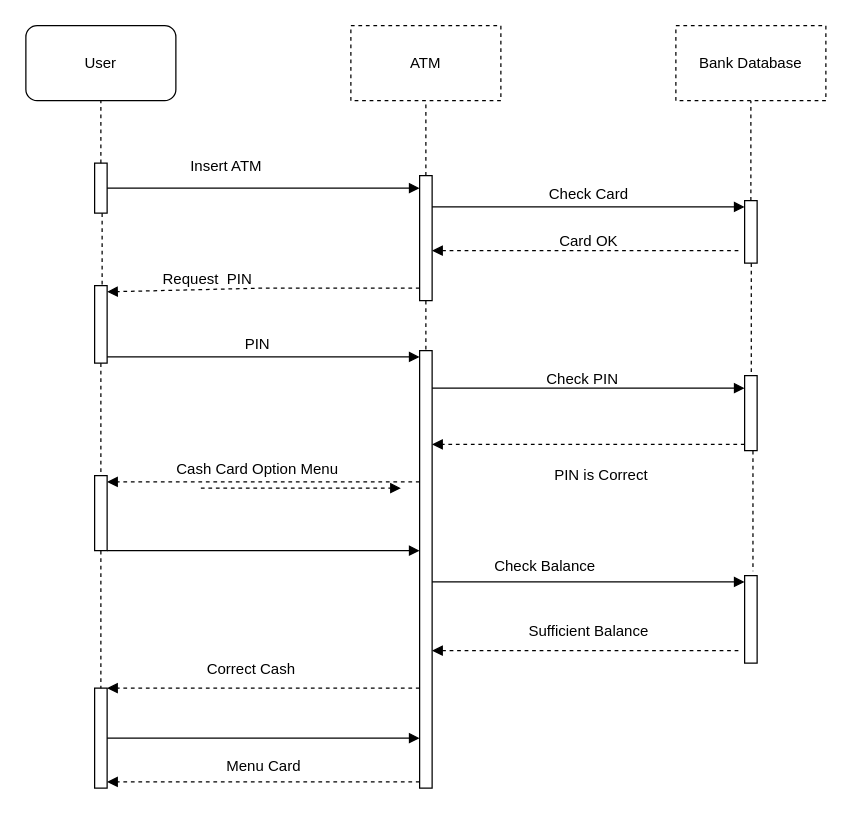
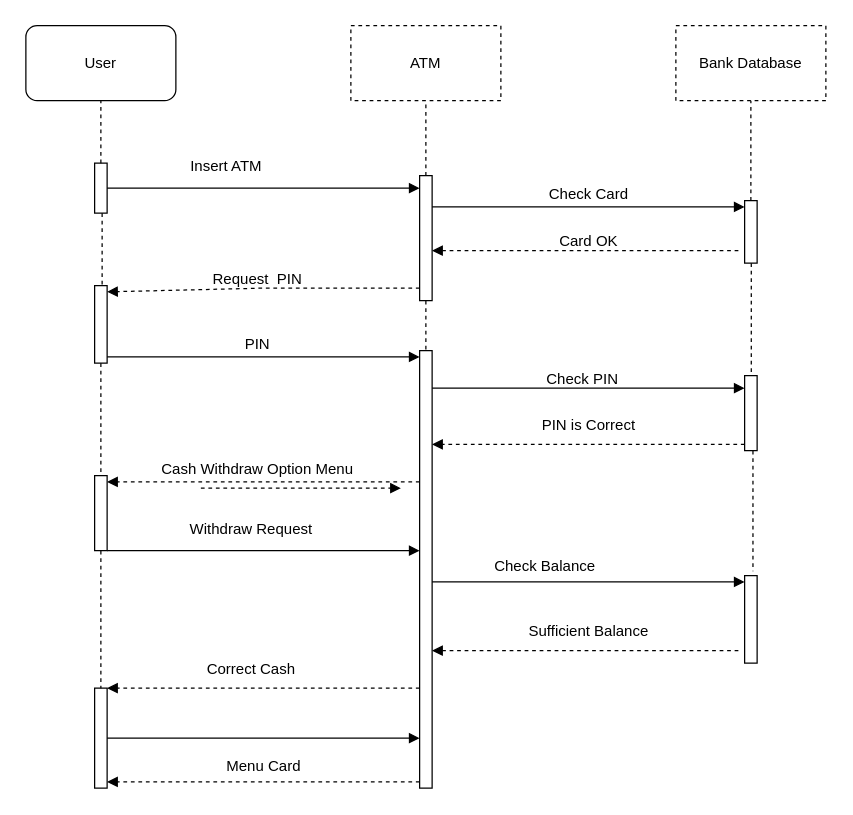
(207, 279) -> (257, 279)
(258, 469) -> (258, 469)
(601, 476) -> (588, 426)
none -> (251, 529)
